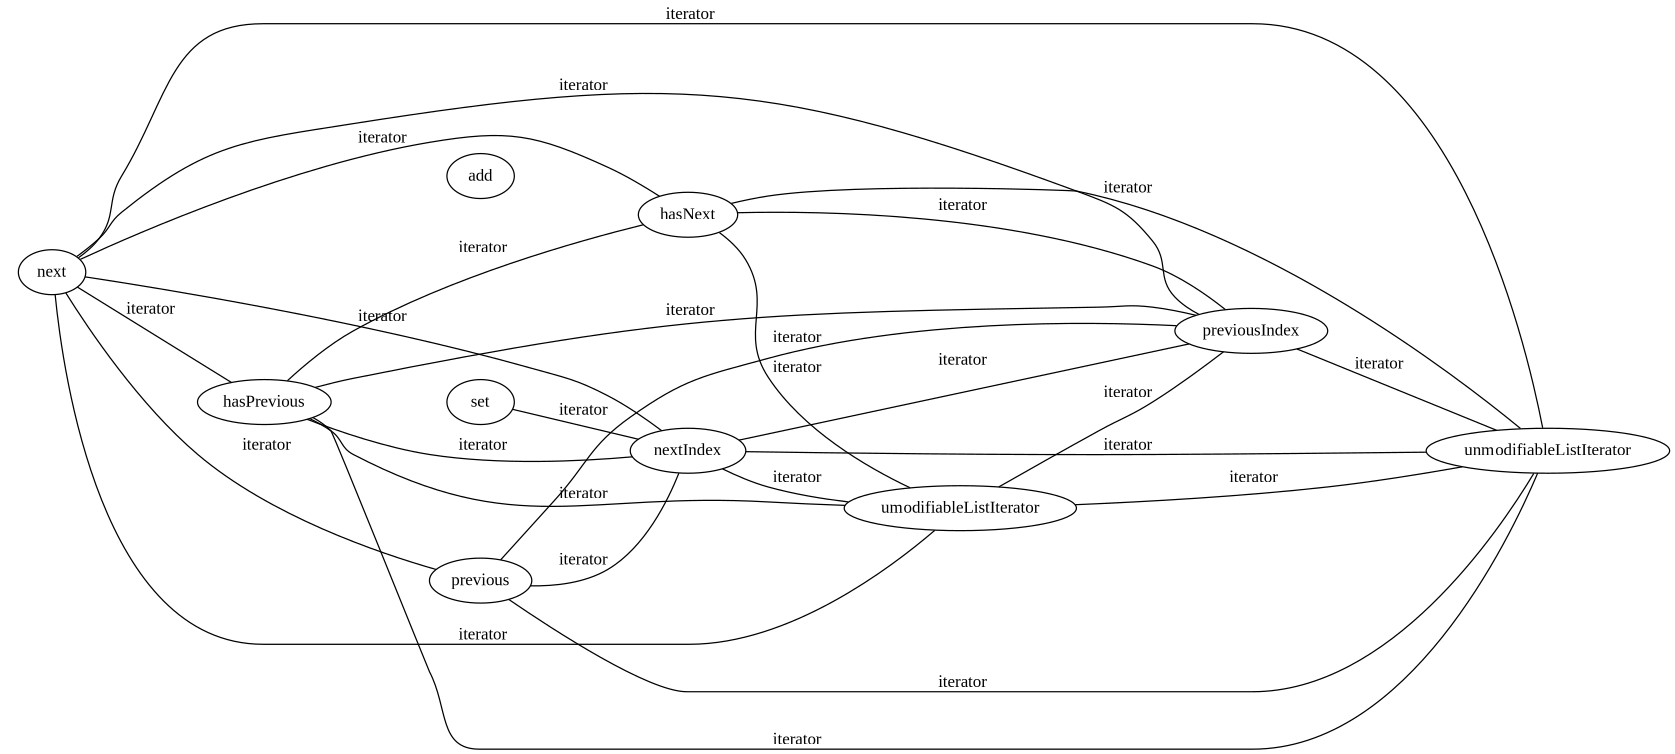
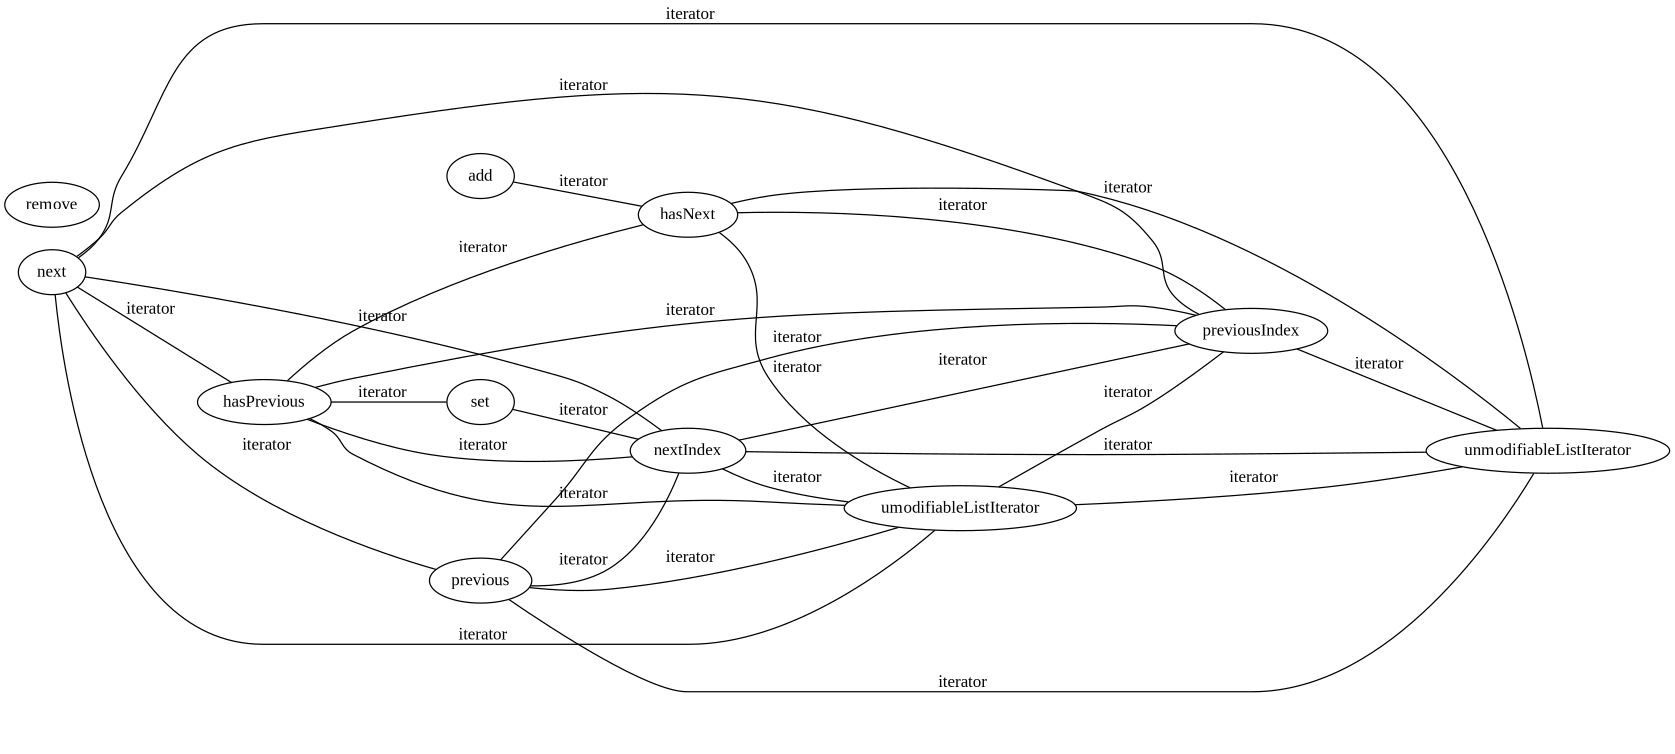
(368, 155) -> (578, 194)
none -> (52, 205)
none -> (716, 573)
(883, 749) -> (389, 402)
